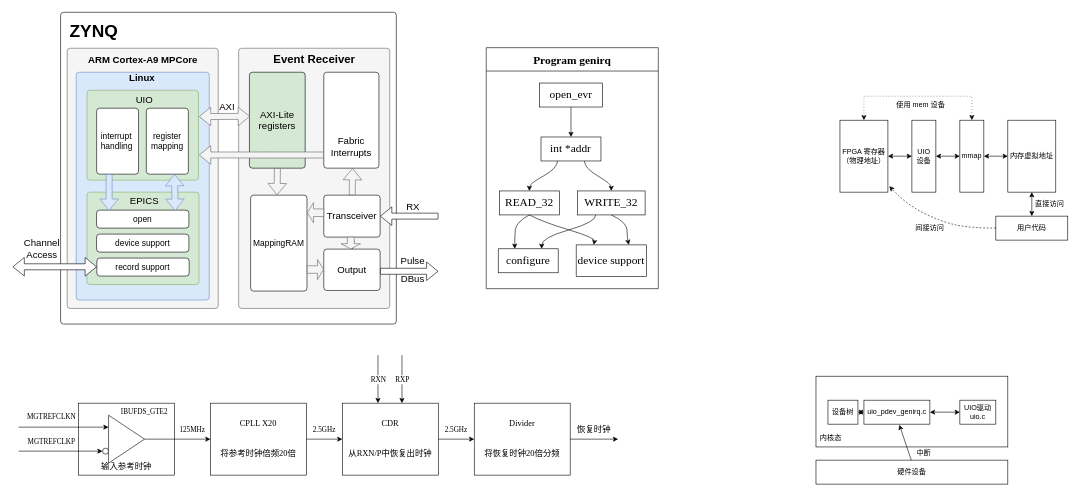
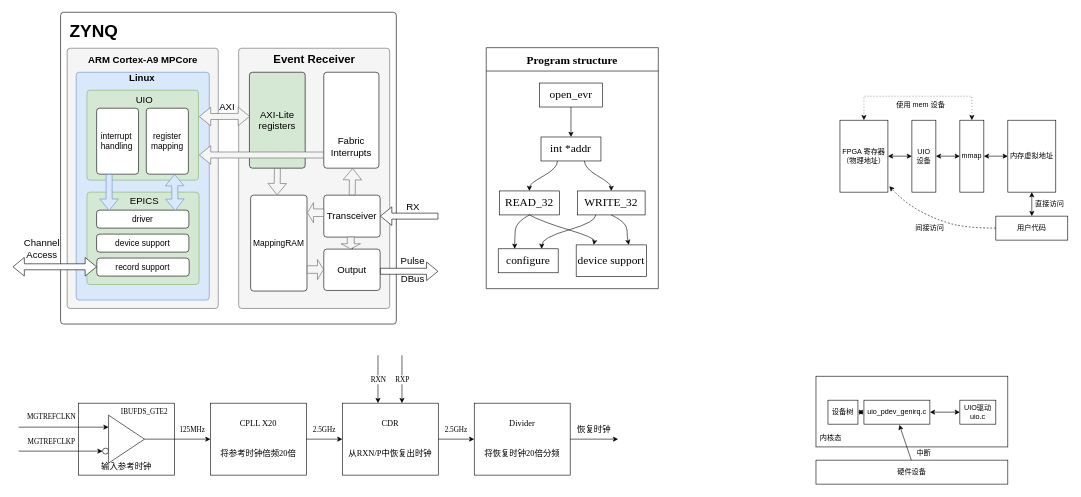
(572, 60) -> (572, 60)
(143, 219) -> (143, 219)
